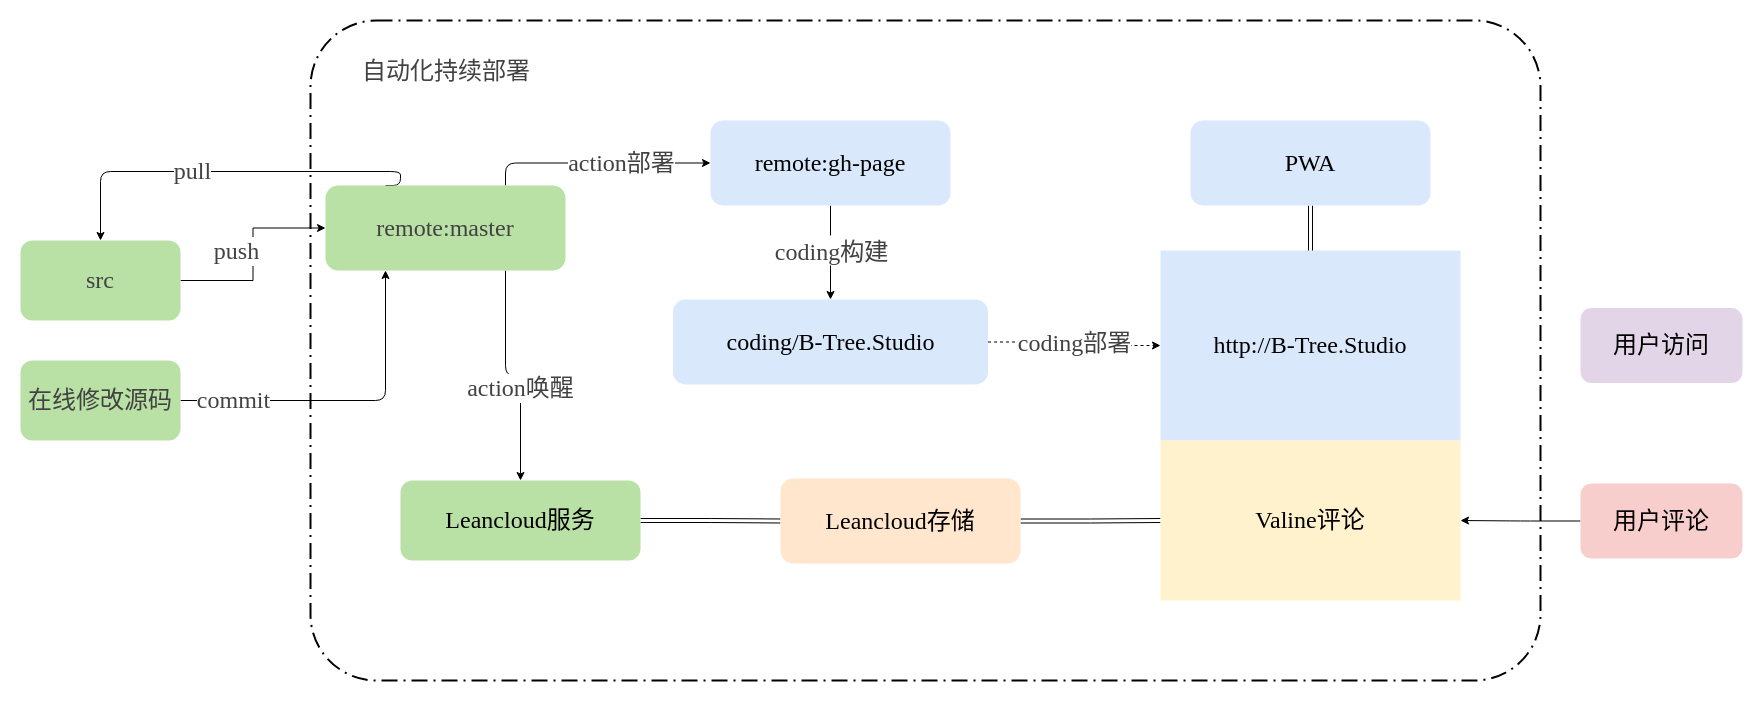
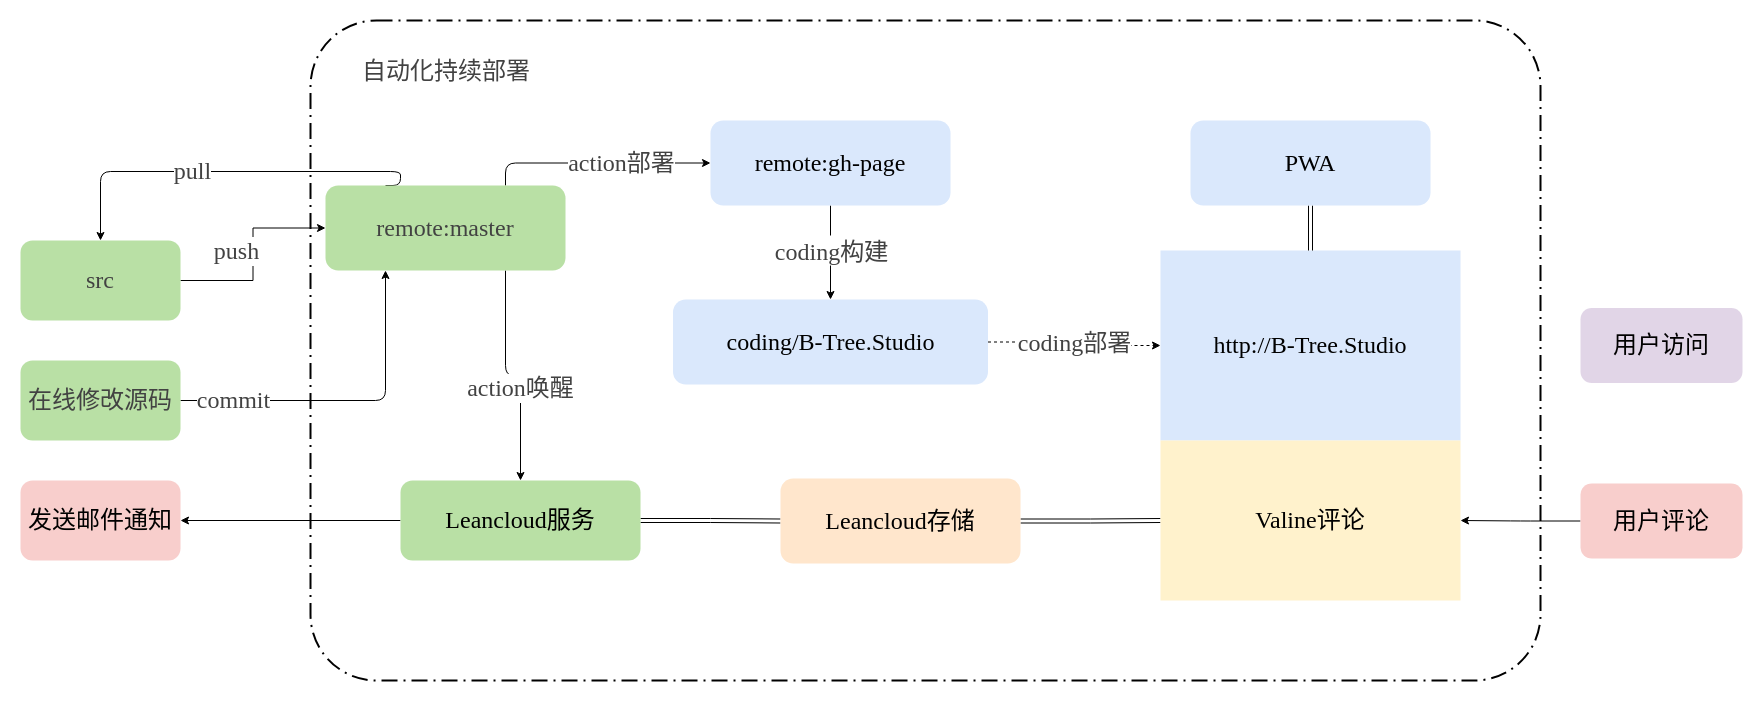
none -> (101, 521)
none -> (294, 521)
